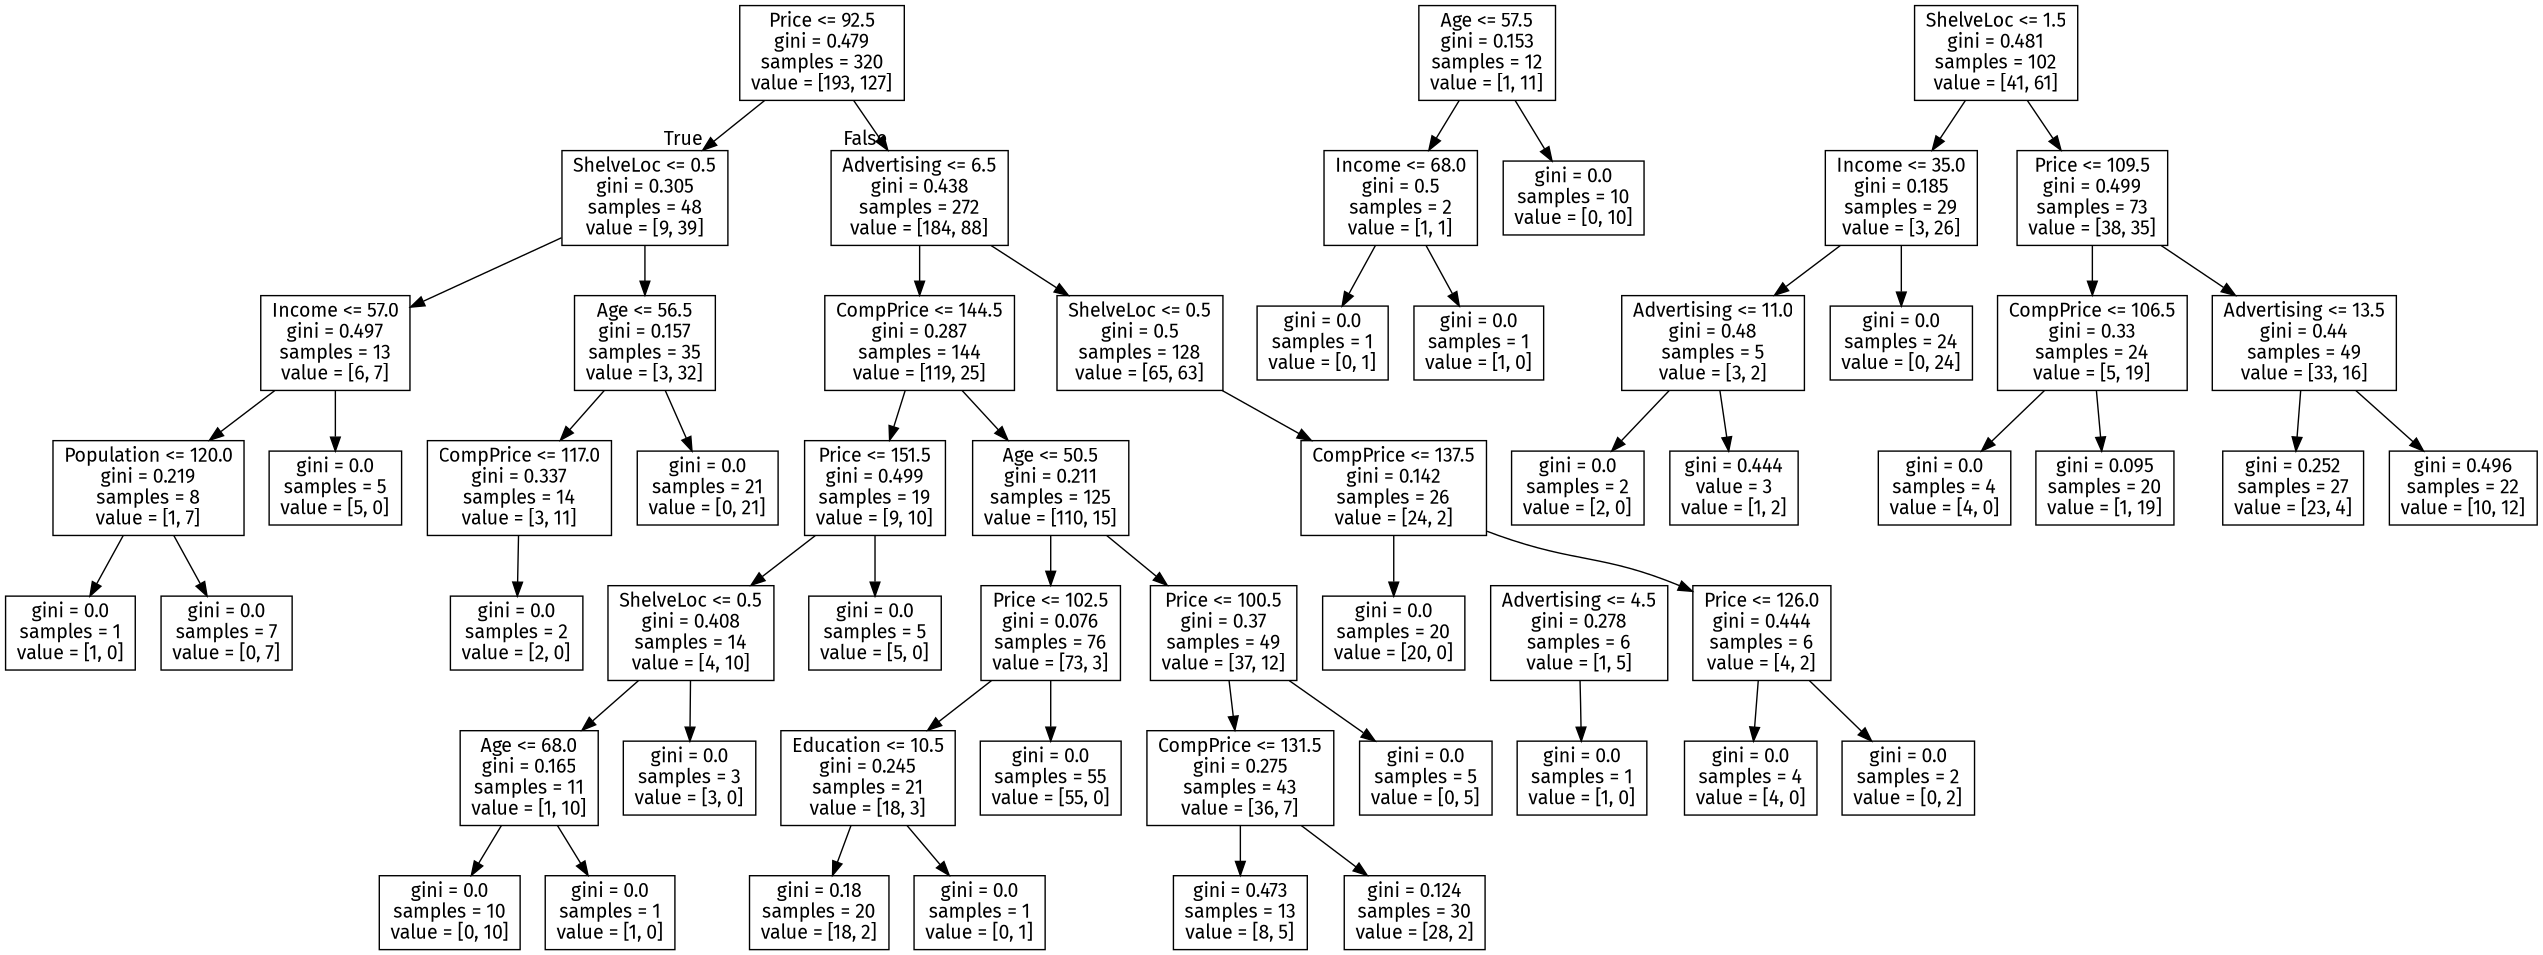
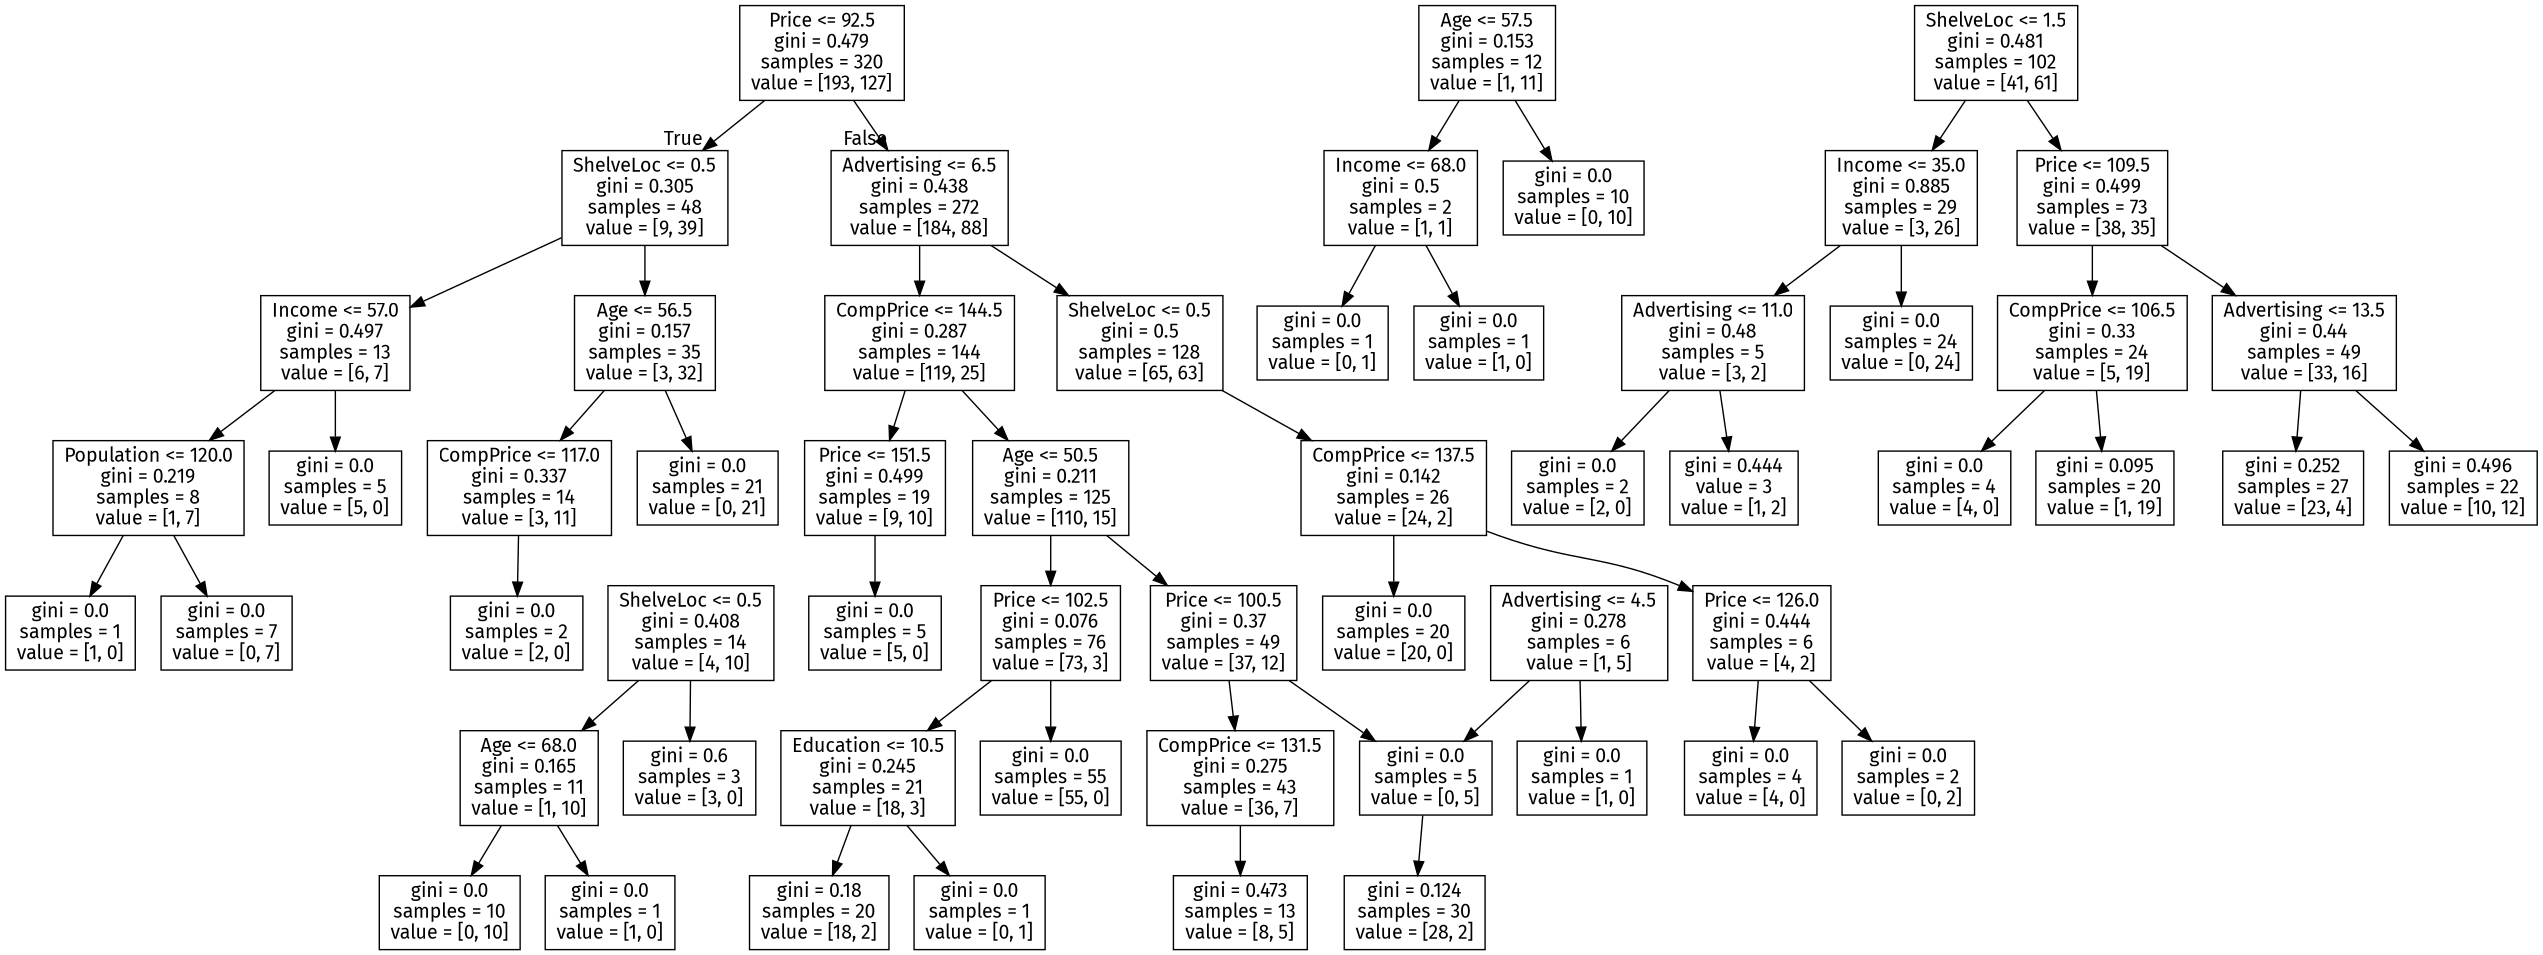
(1901, 198) -> (1901, 198)
(789, 556) -> none
none -> (1502, 706)
(690, 778) -> (690, 778)
(1329, 846) -> (1421, 838)
